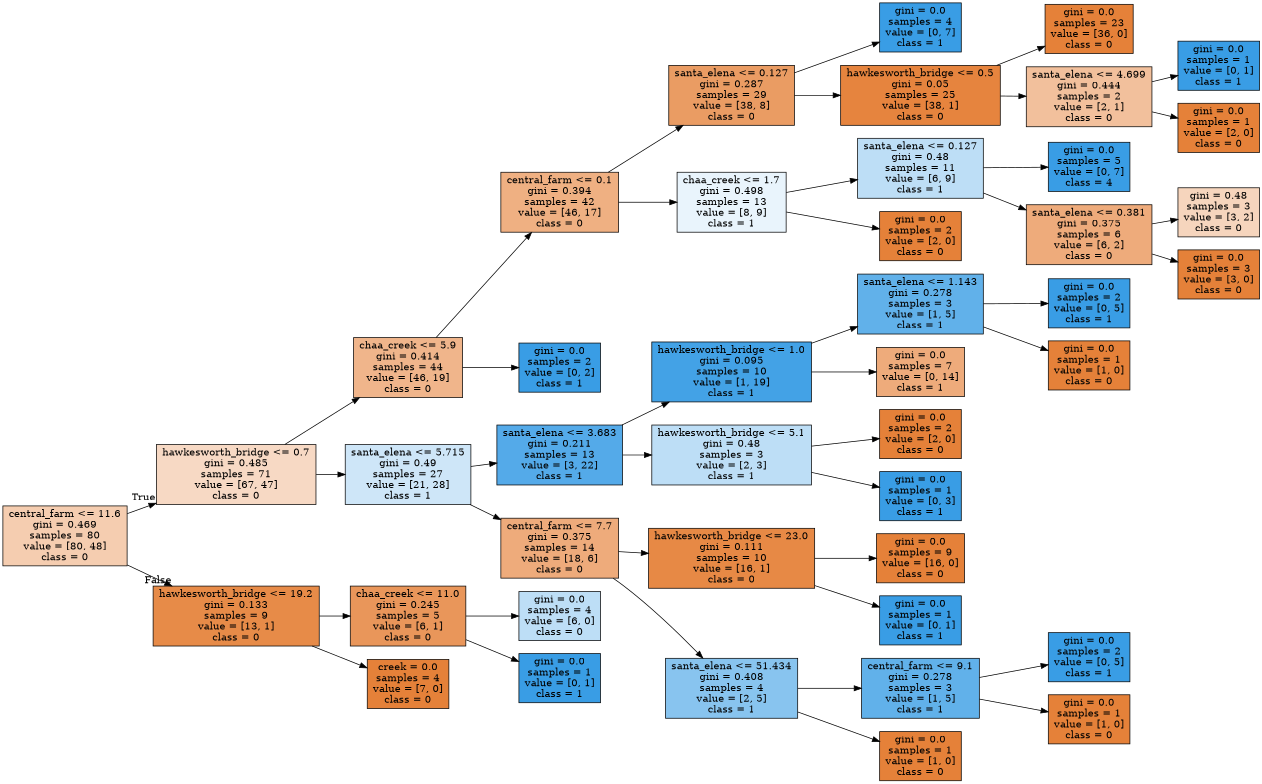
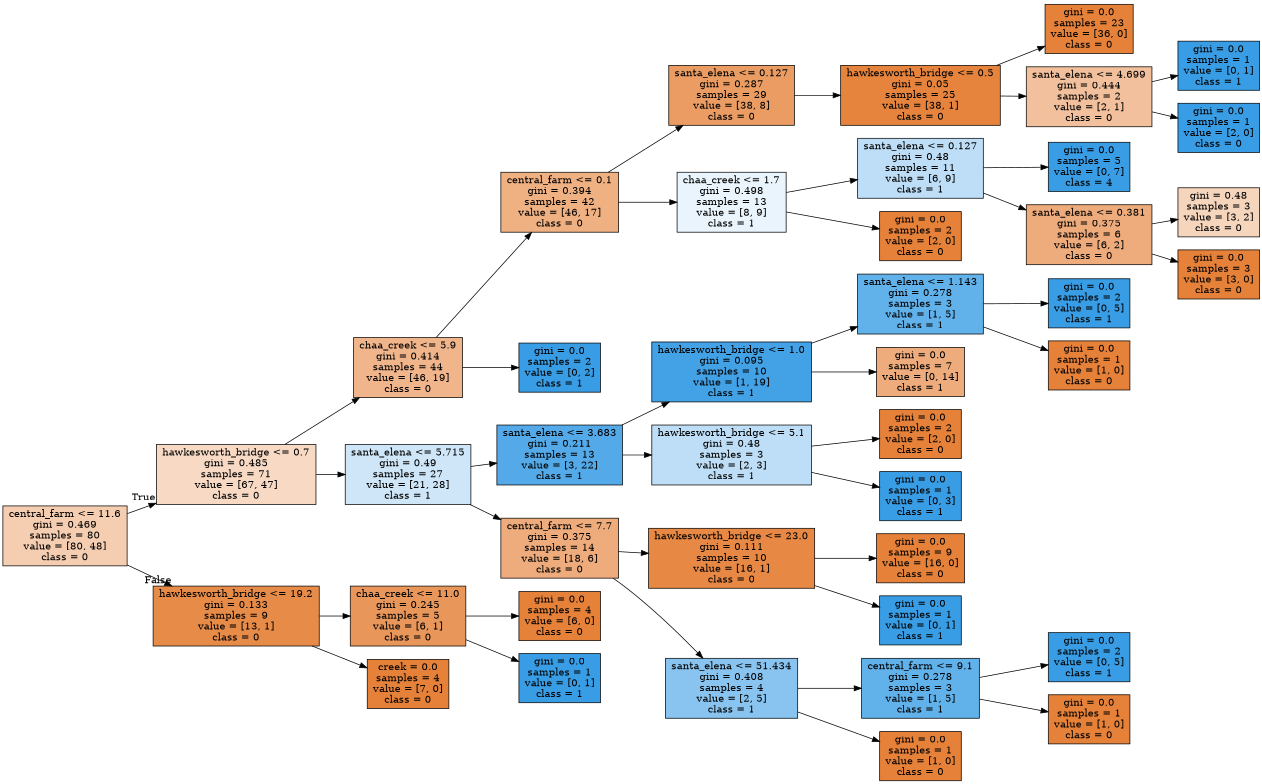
(920, 27) -> none
(1219, 128) -> (1219, 128)
(560, 616) -> (560, 616)
